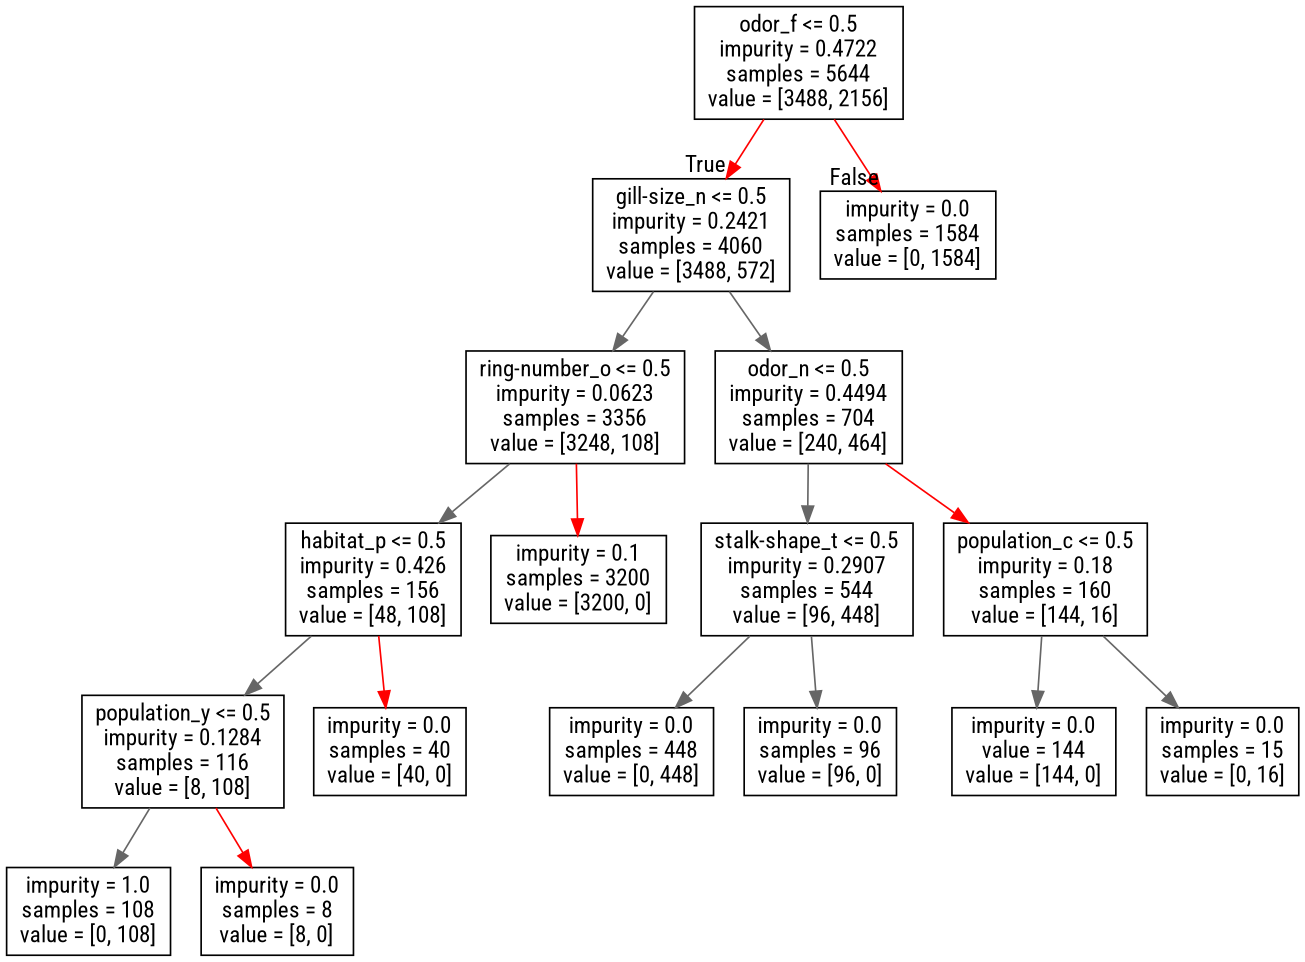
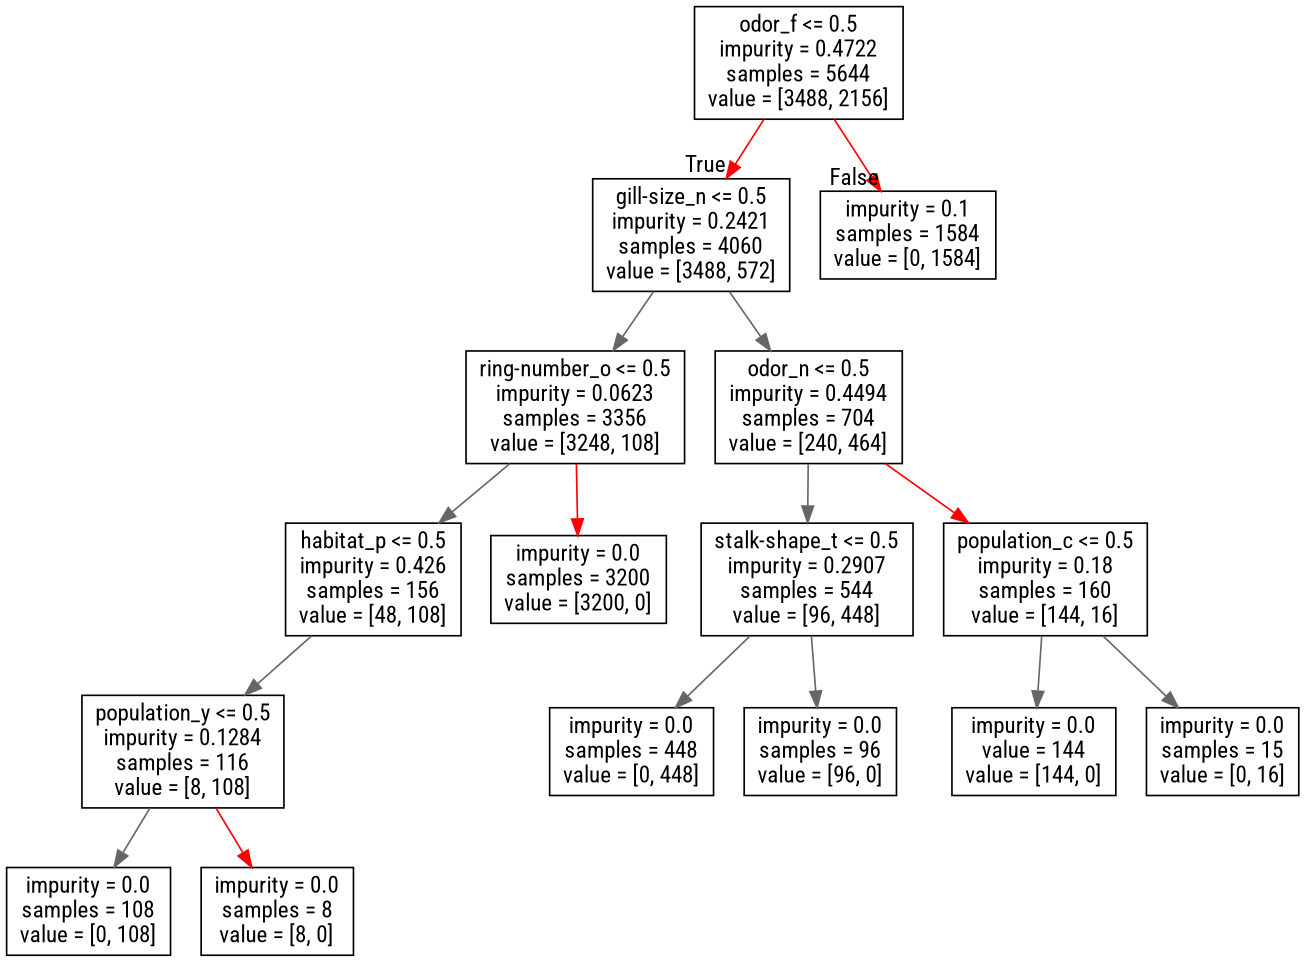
(908, 235) -> (908, 235)
(579, 579) -> (579, 579)
(390, 752) -> none
(89, 911) -> (89, 911)
